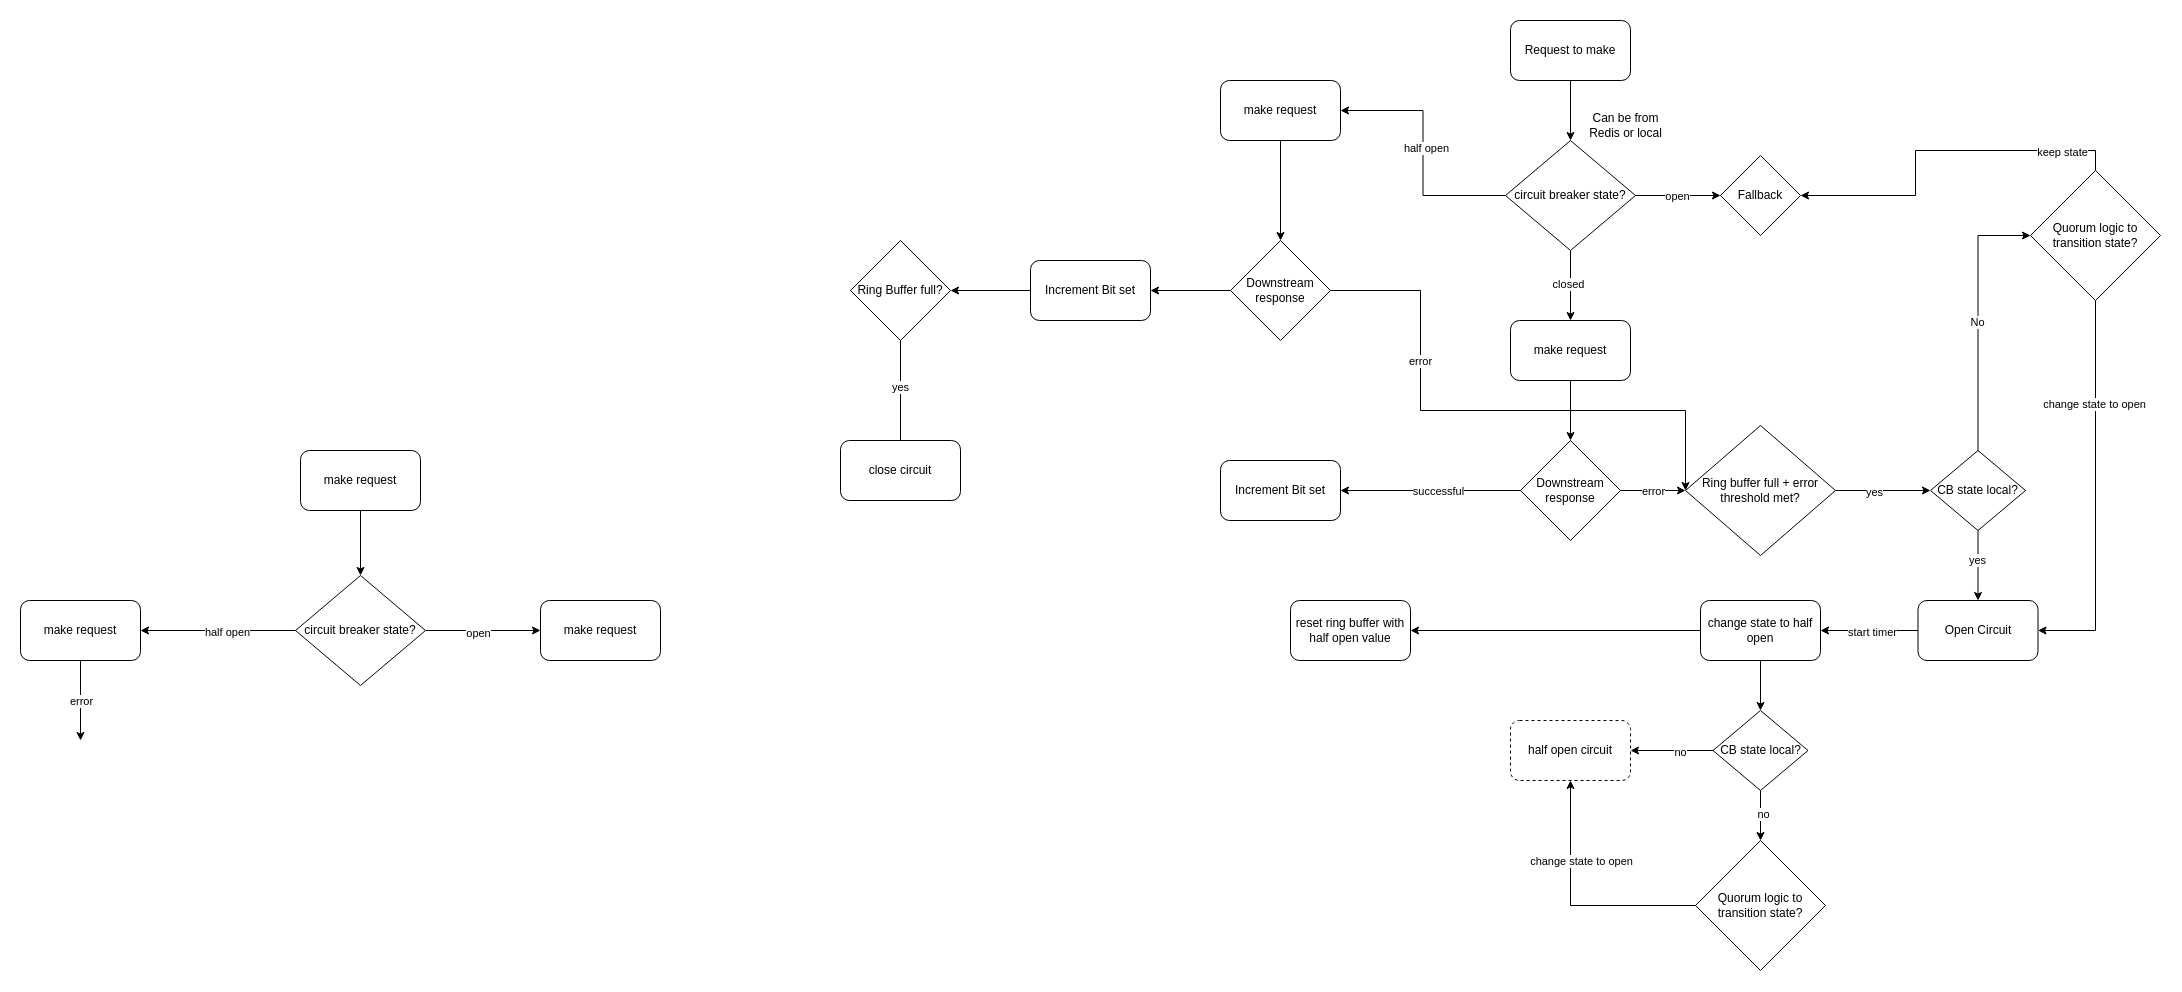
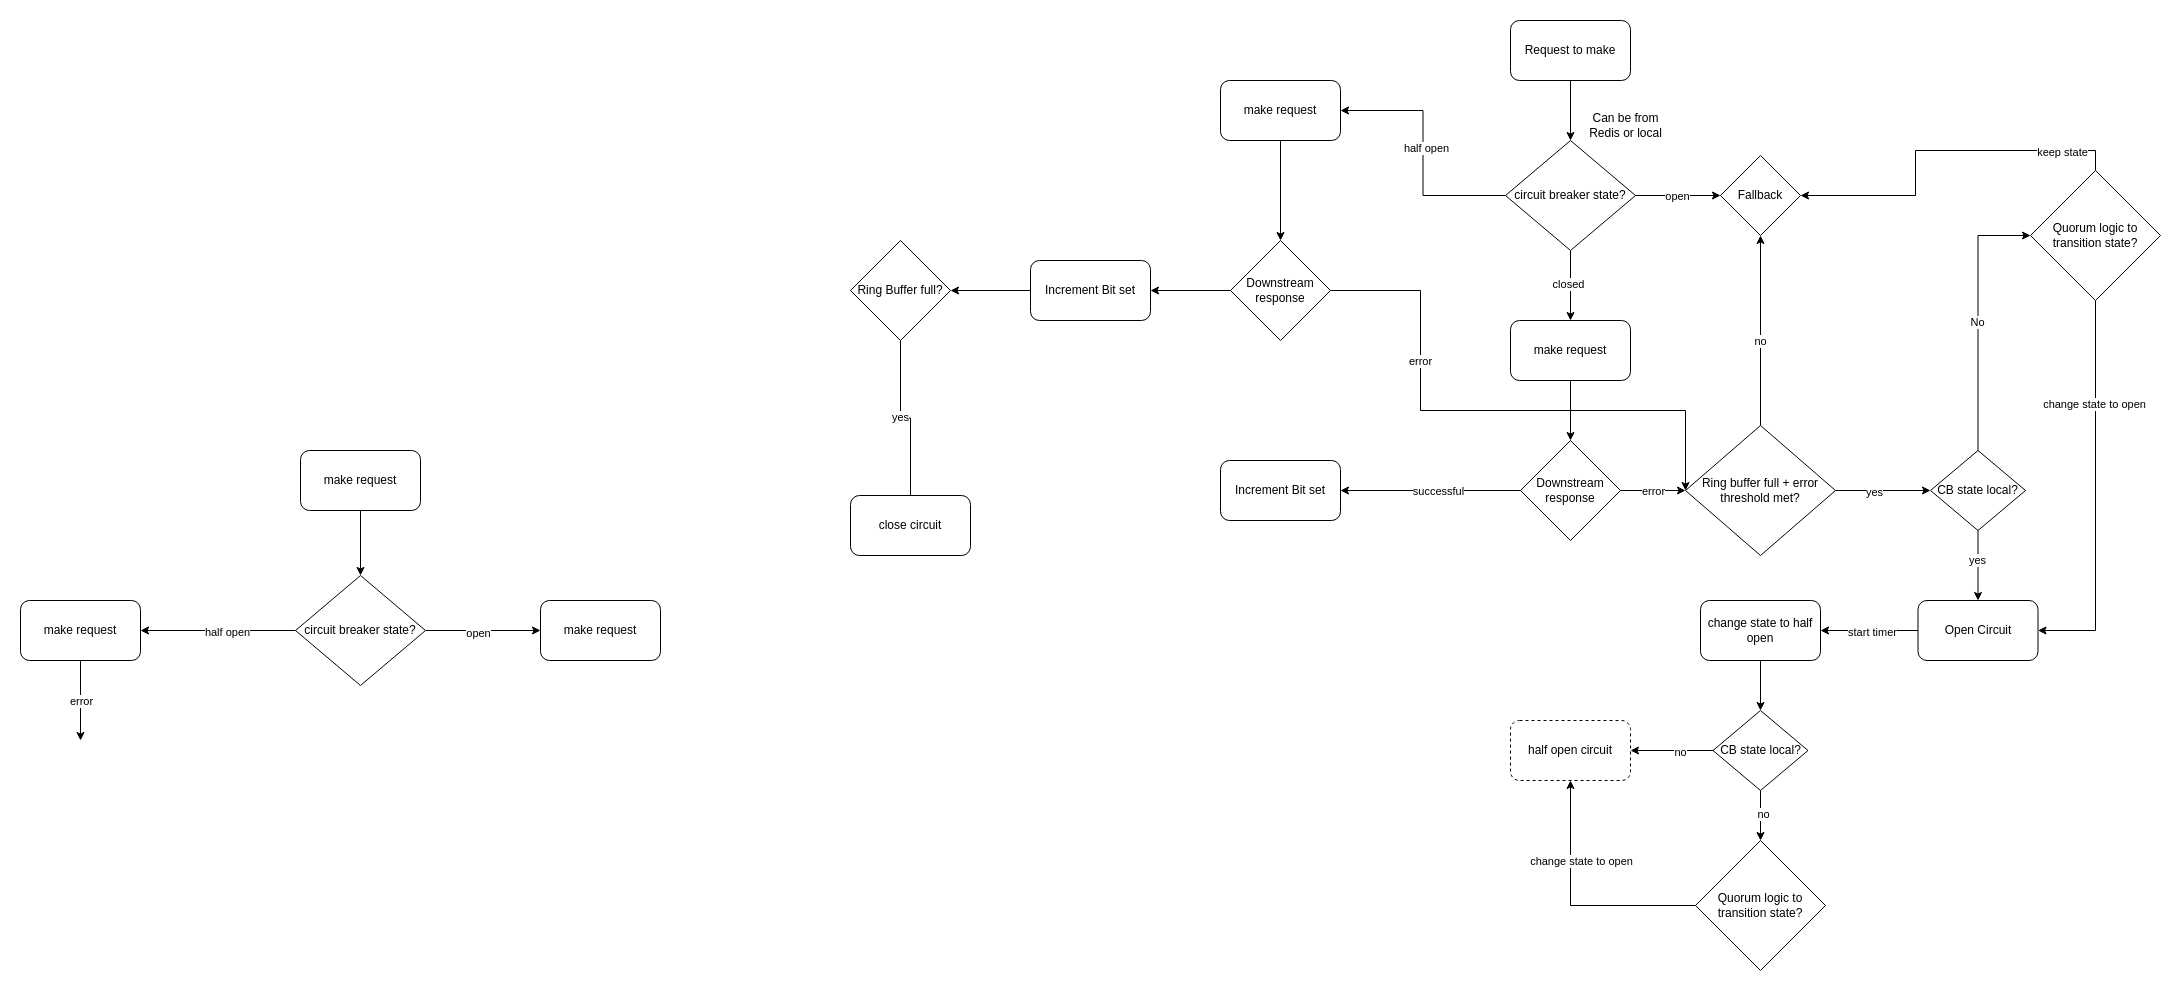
none -> (1761, 334)
(901, 471) -> (911, 526)
(1351, 631) -> none
(1559, 631) -> none
